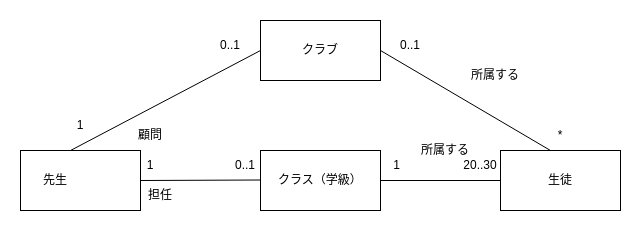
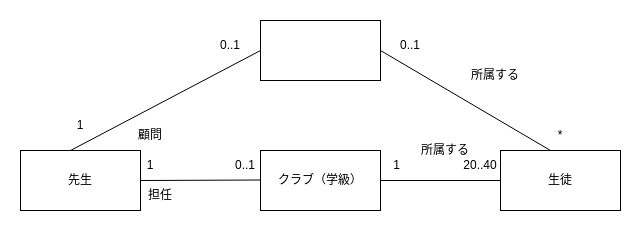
(321, 51) -> none
(481, 166) -> (481, 166)
(56, 181) -> (81, 181)
(321, 181) -> (321, 181)
